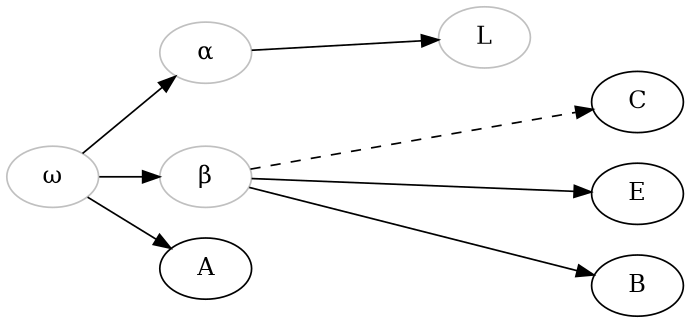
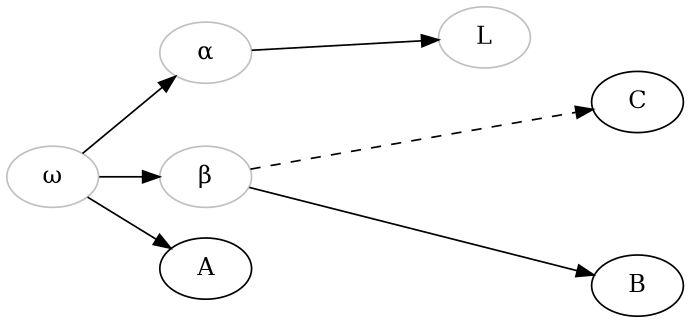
(638, 194) -> none
